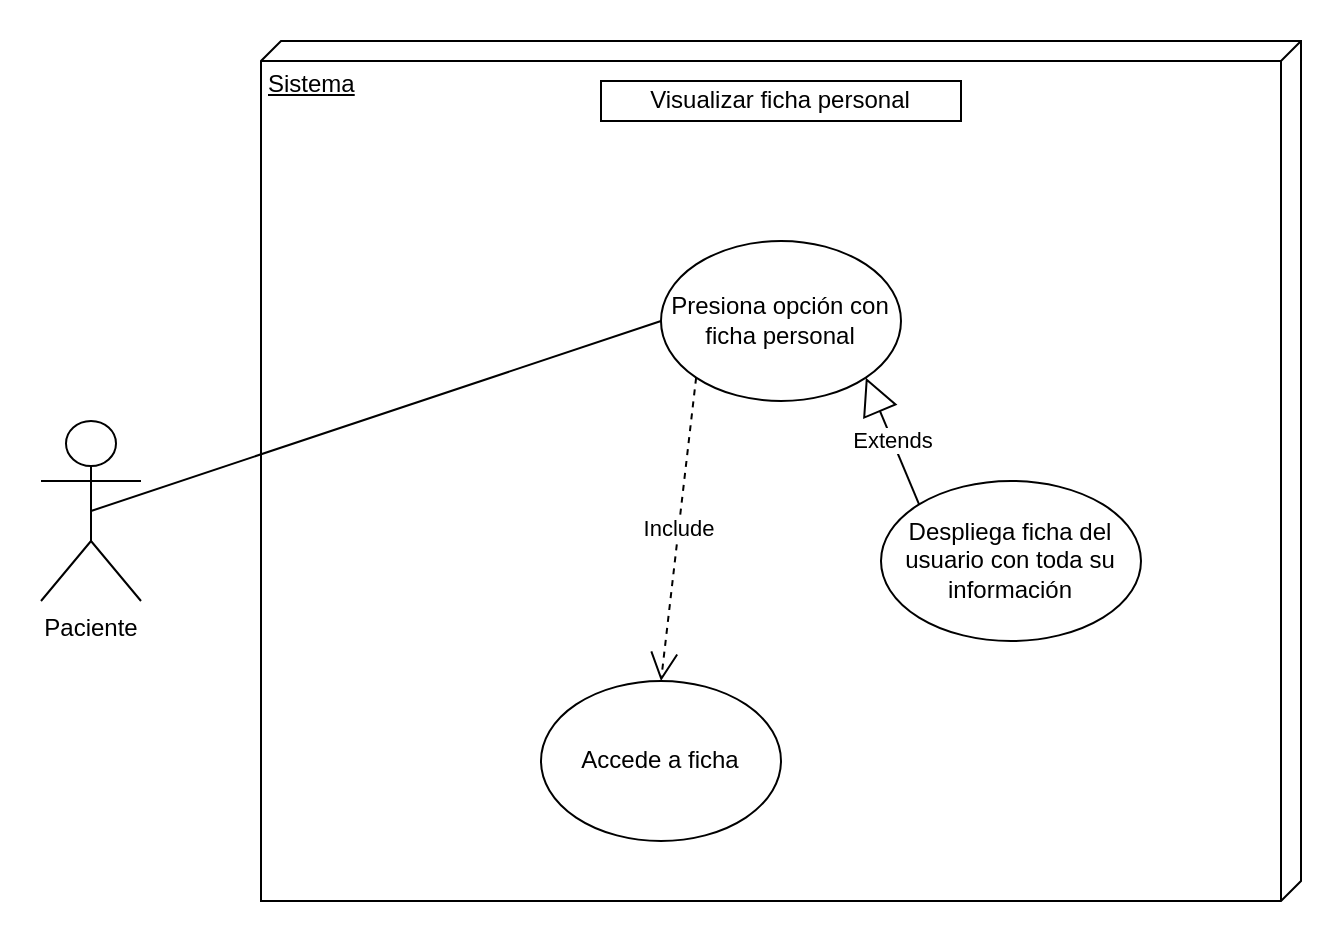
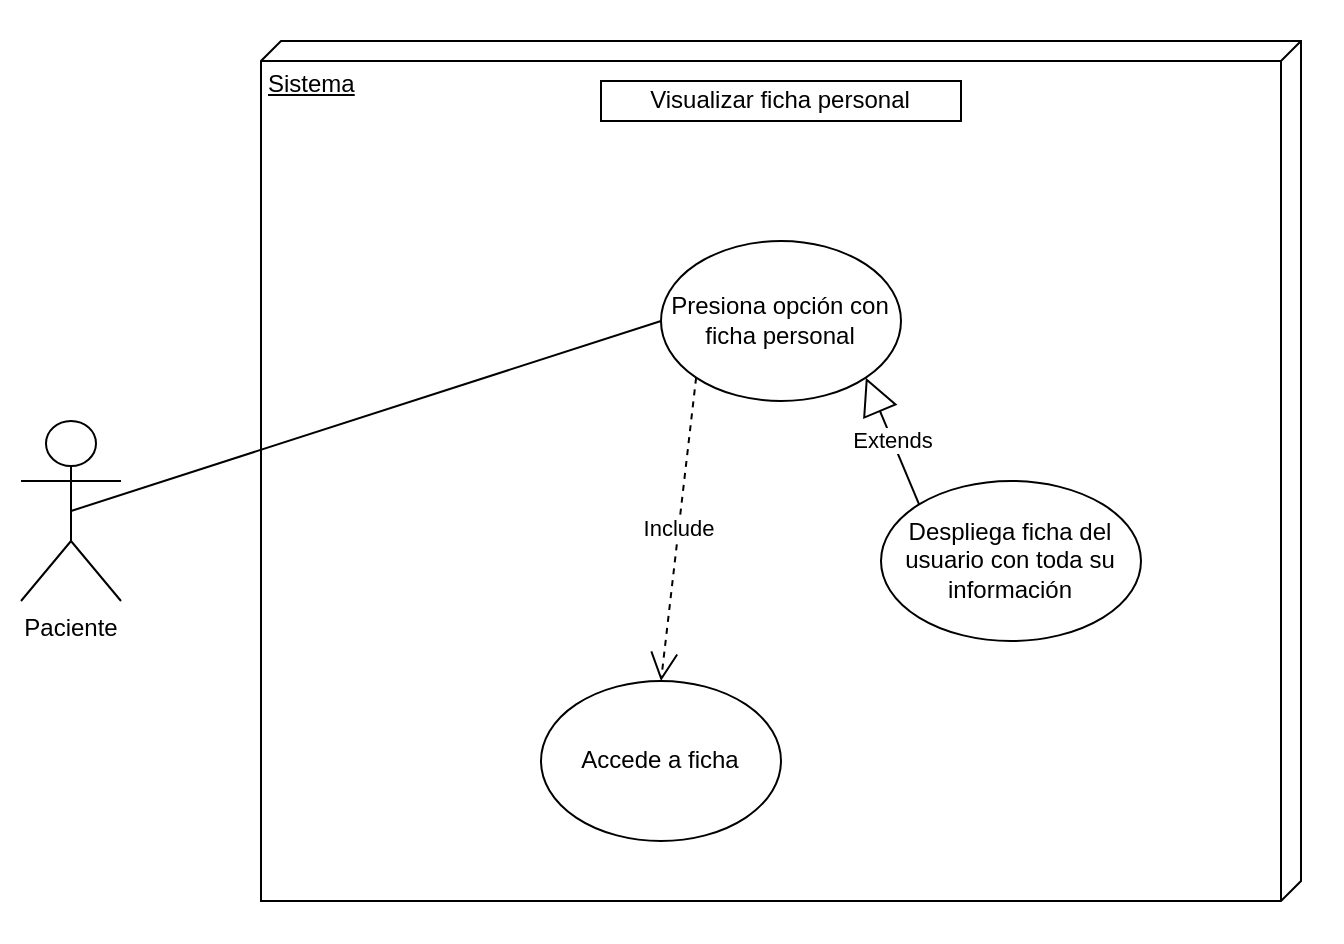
(91, 511) -> (71, 511)
